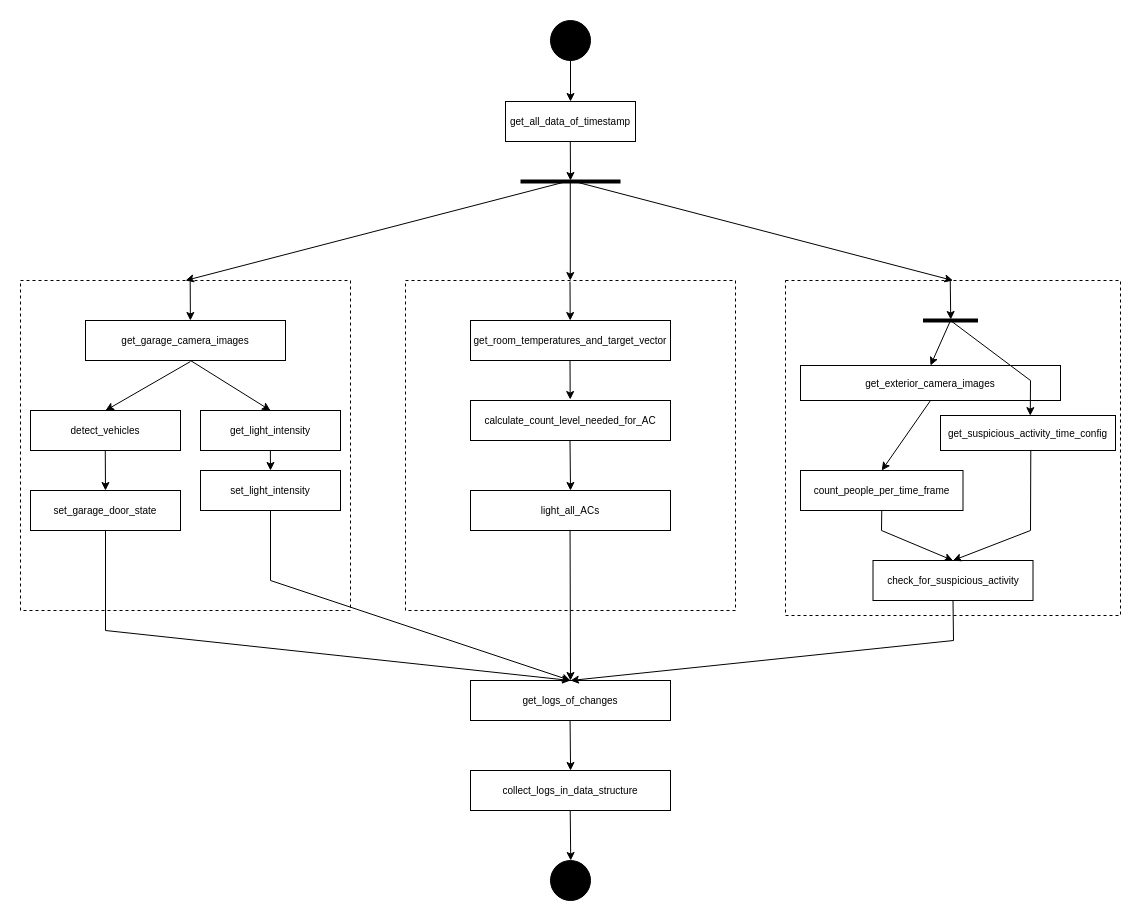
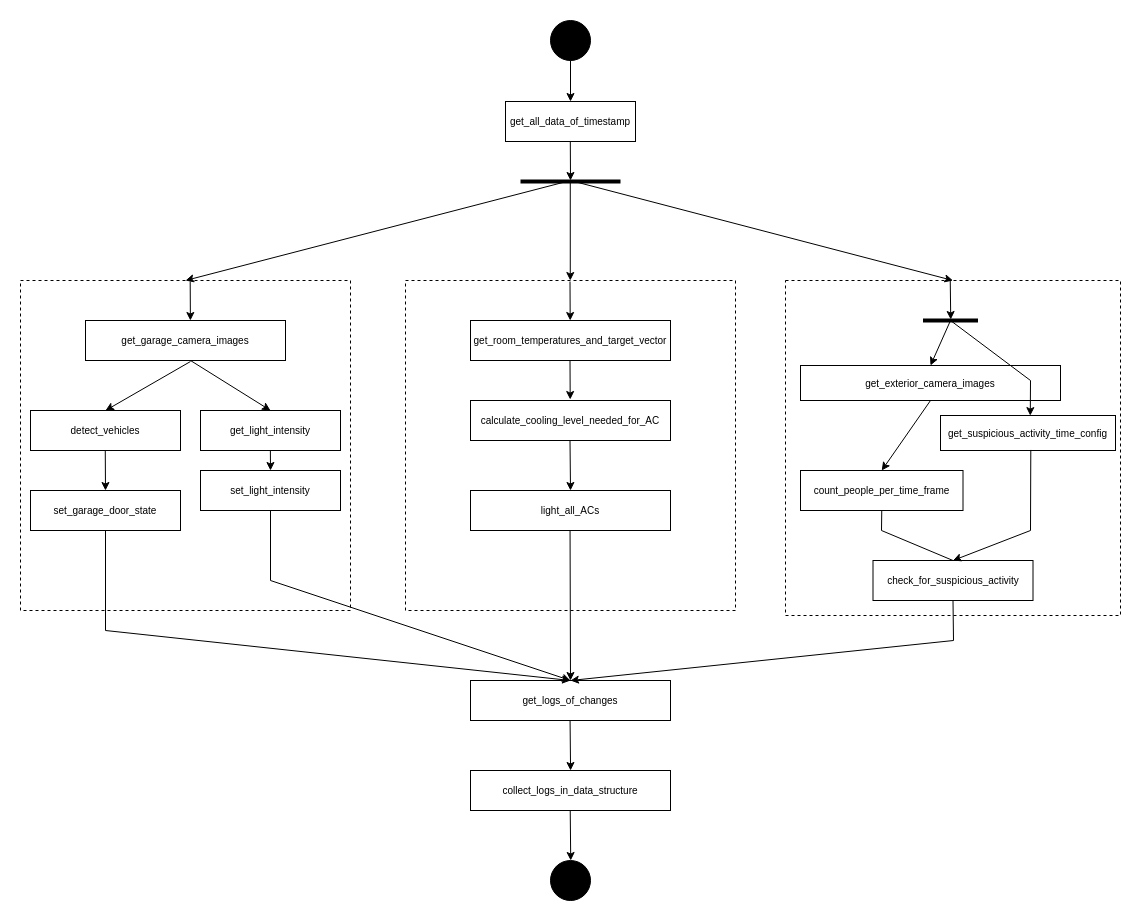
(571, 421) -> (571, 421)
(945, 557) -> (947, 558)
